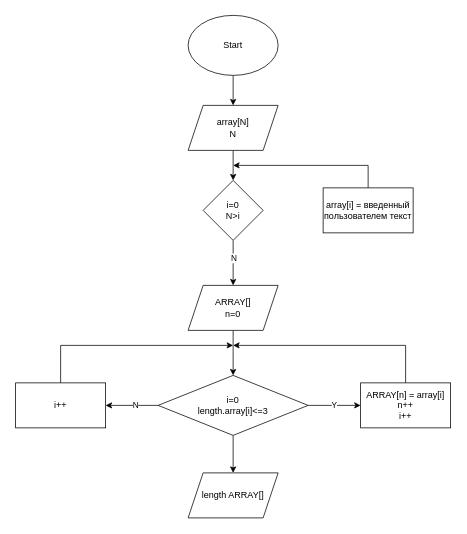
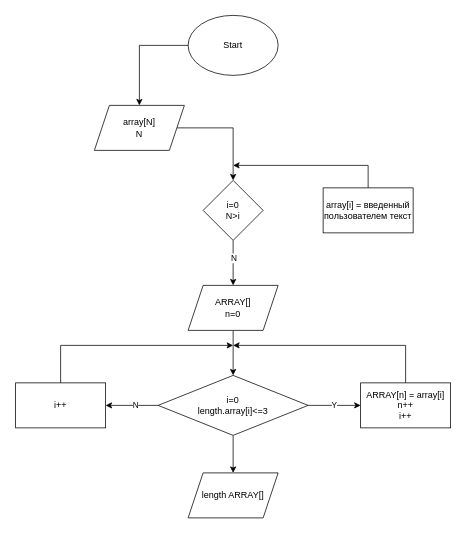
(233, 128) -> (139, 128)
